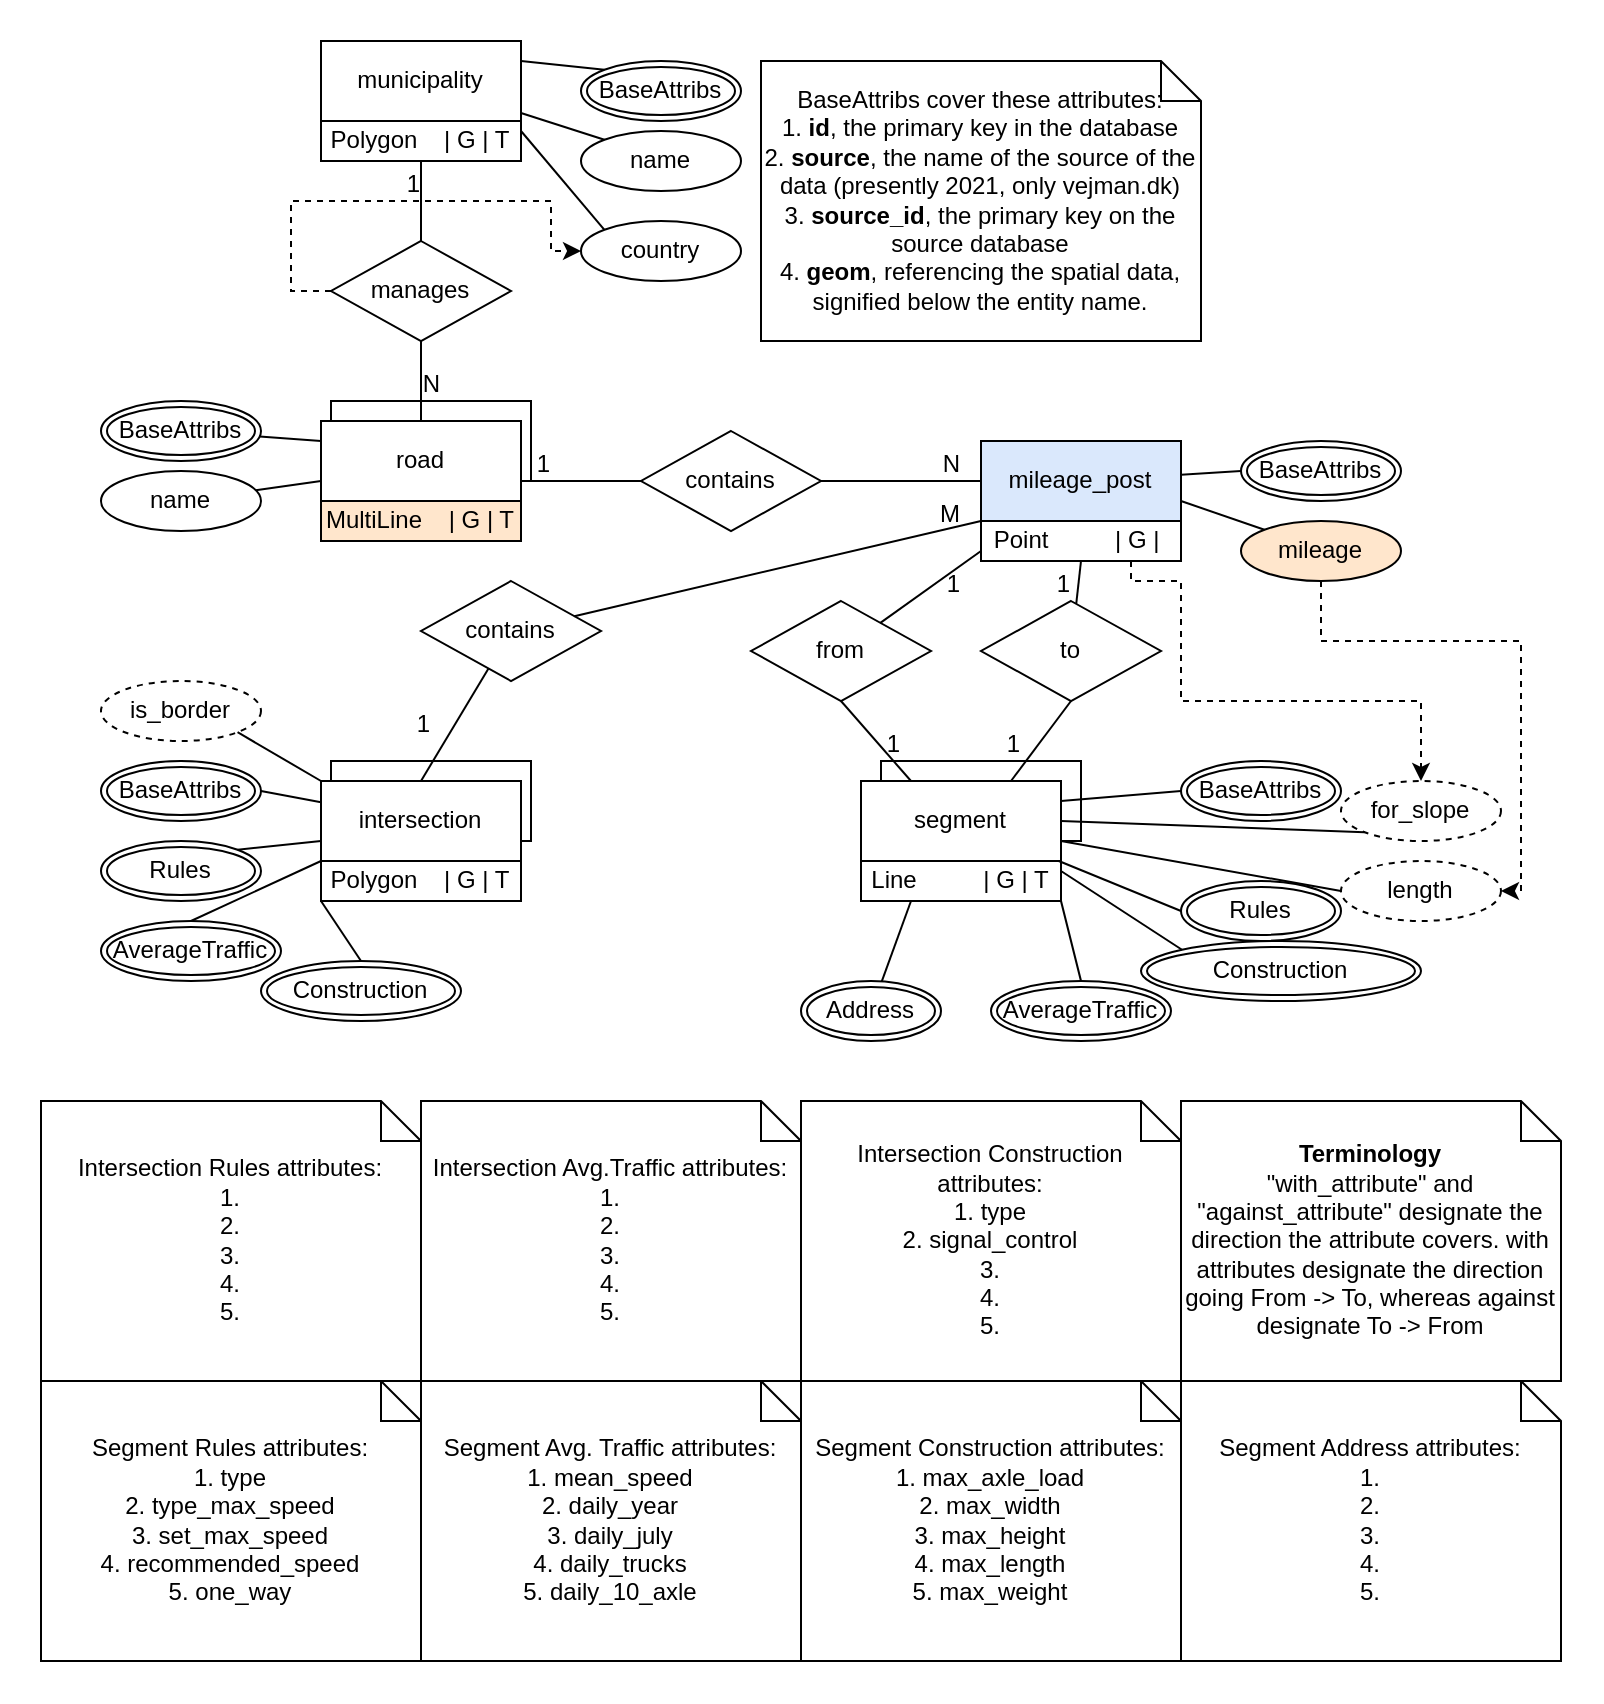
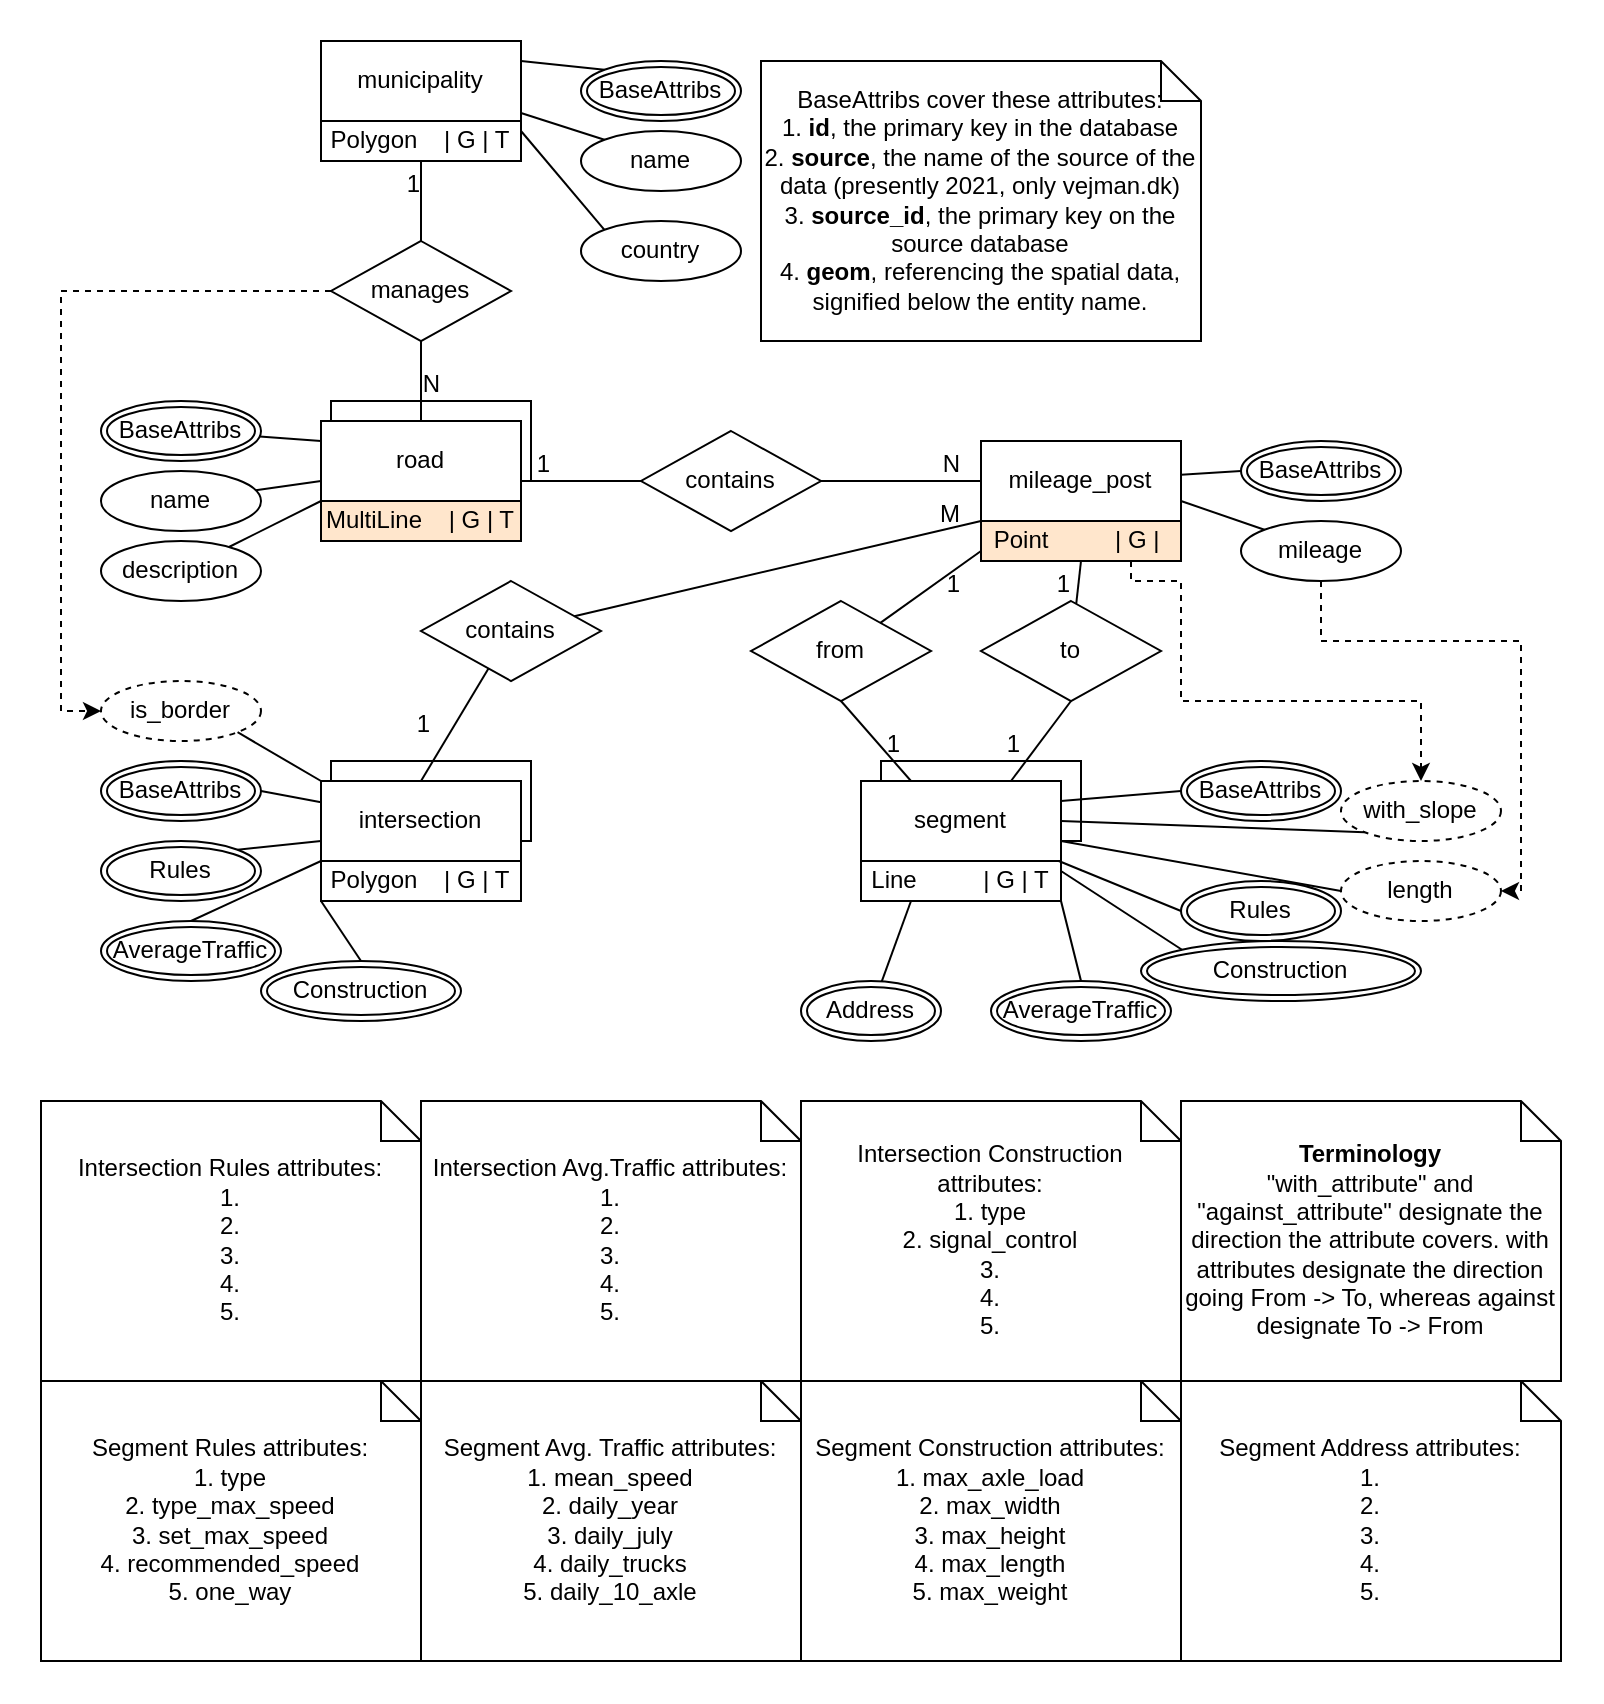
(408, 201) -> (61, 398)
(1081, 481) -> (1081, 481)
none -> (275, 524)
(1081, 541) -> (1081, 541)
(1321, 551) -> (1321, 551)
none -> (181, 571)
(1421, 811) -> (1421, 811)
